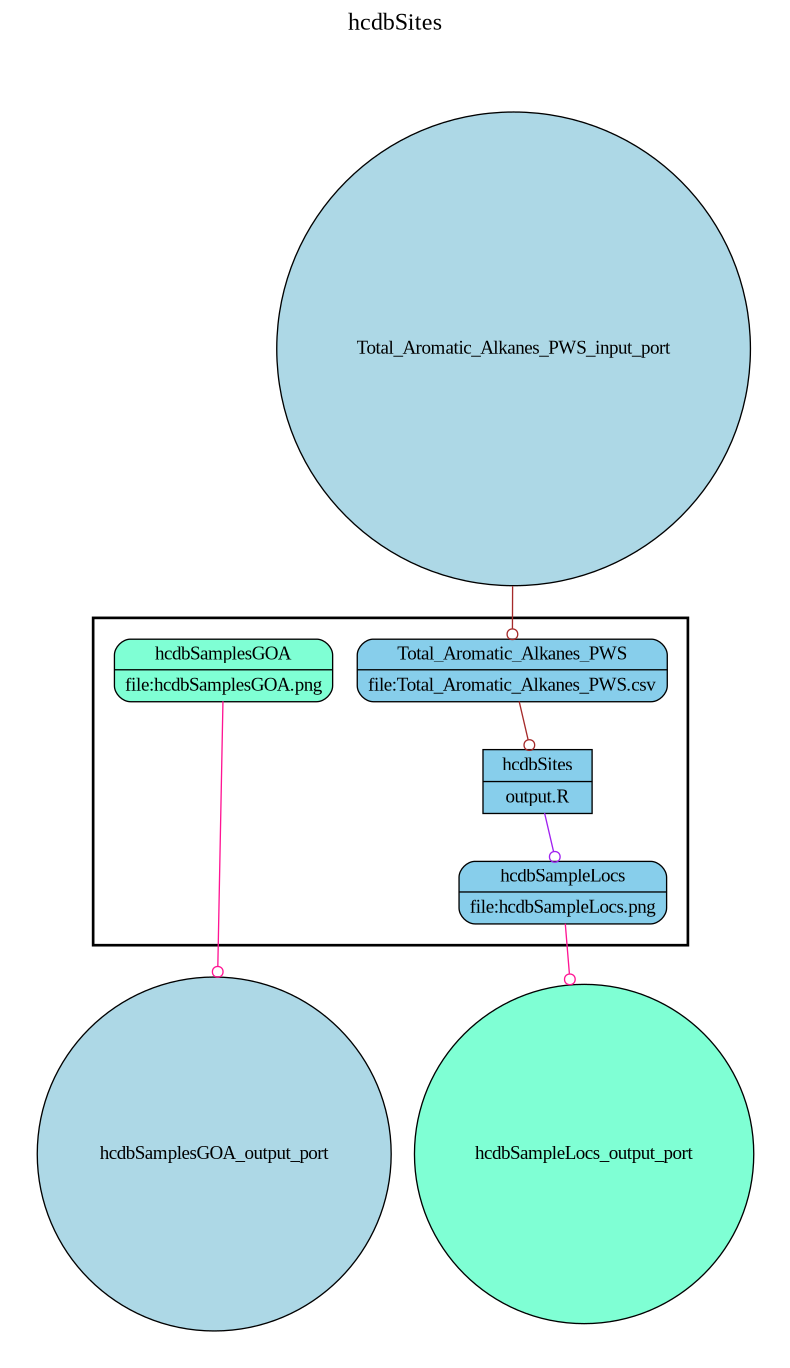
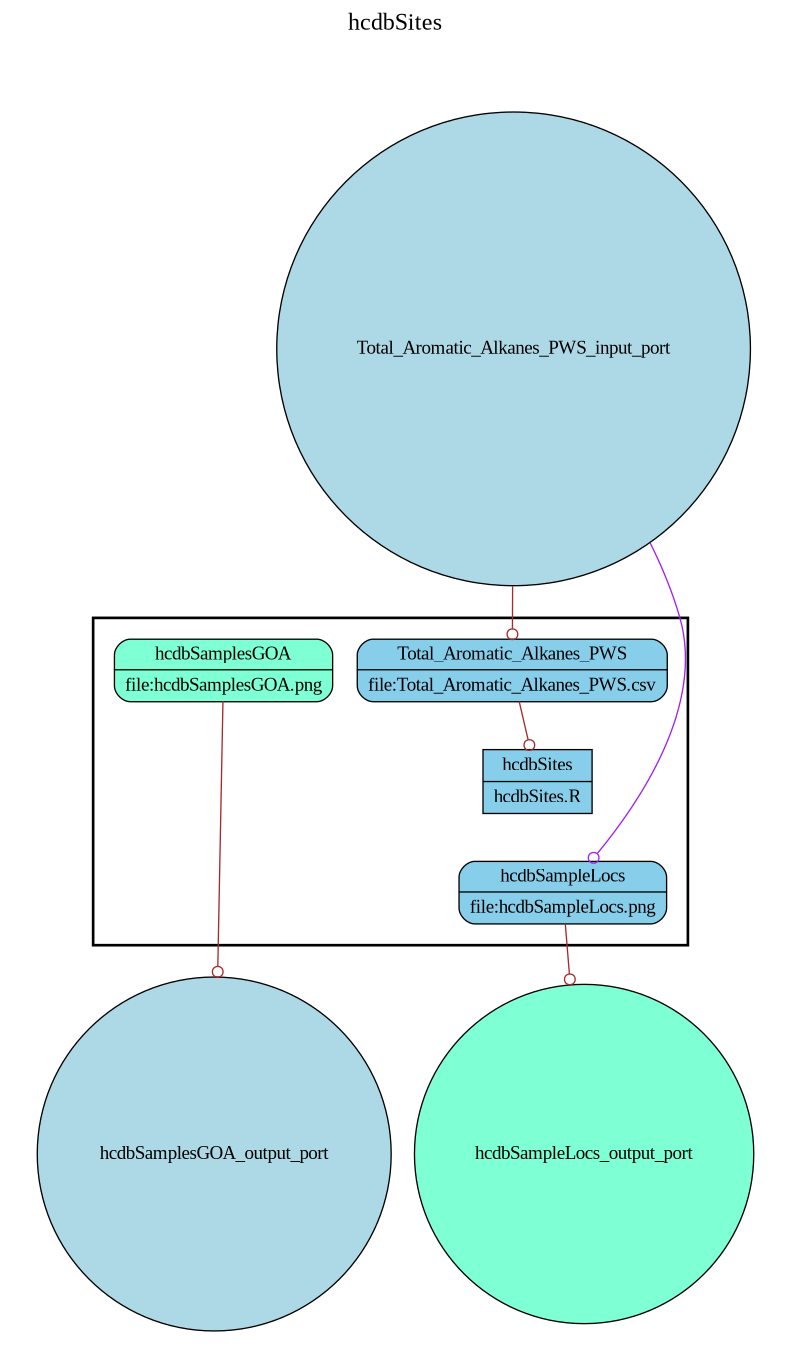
(538, 797) -> (538, 797)
(549, 832) -> (668, 738)
(220, 834) -> (220, 834)
(567, 949) -> (567, 949)
